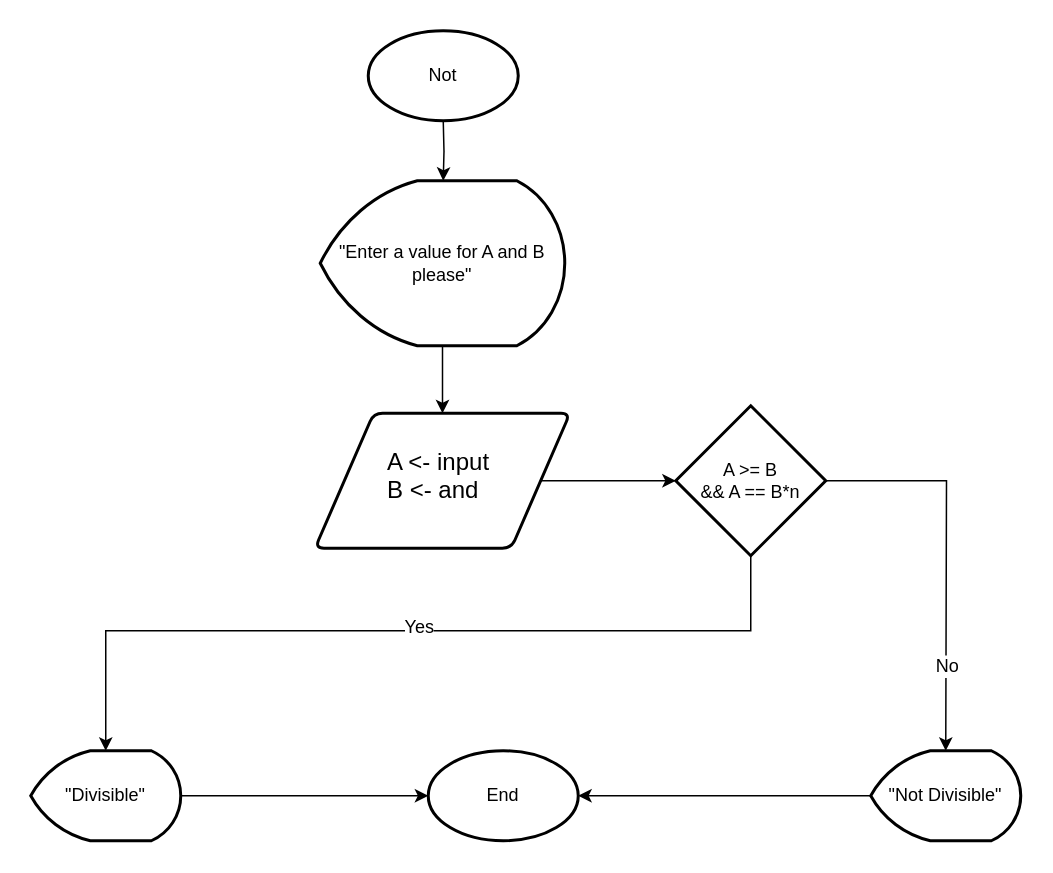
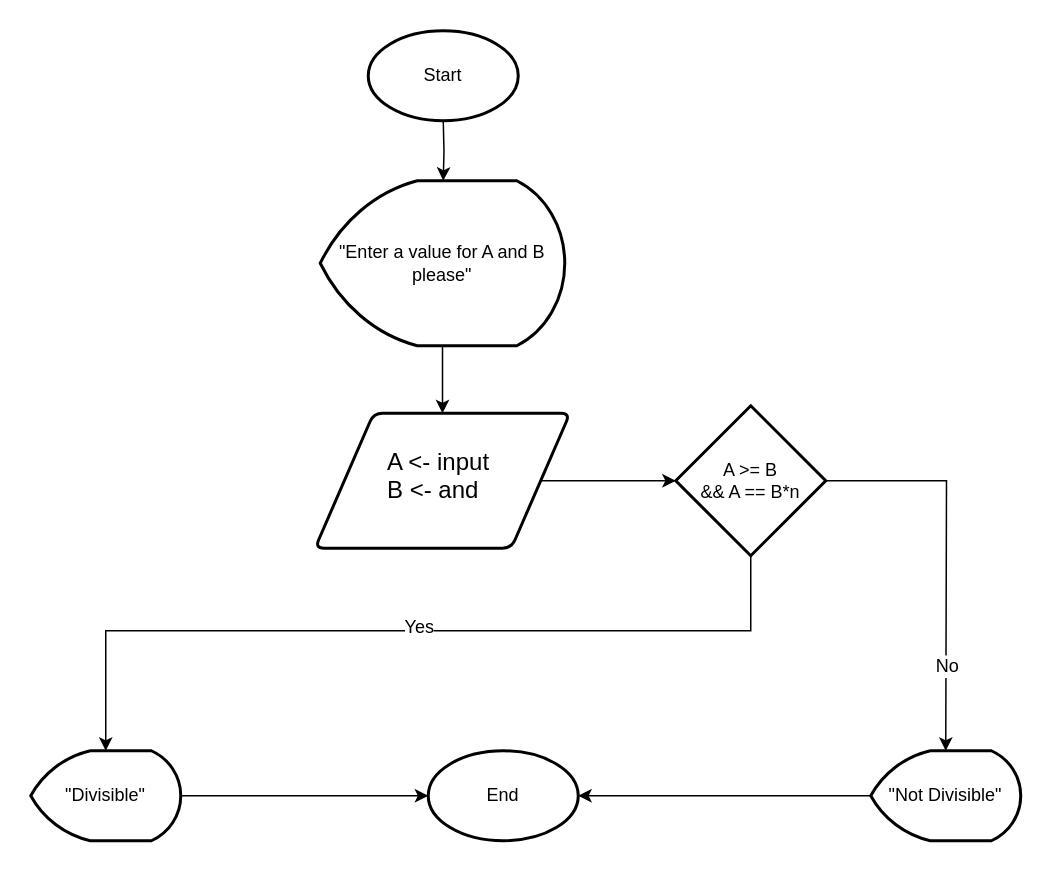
(443, 76) -> (443, 76)
